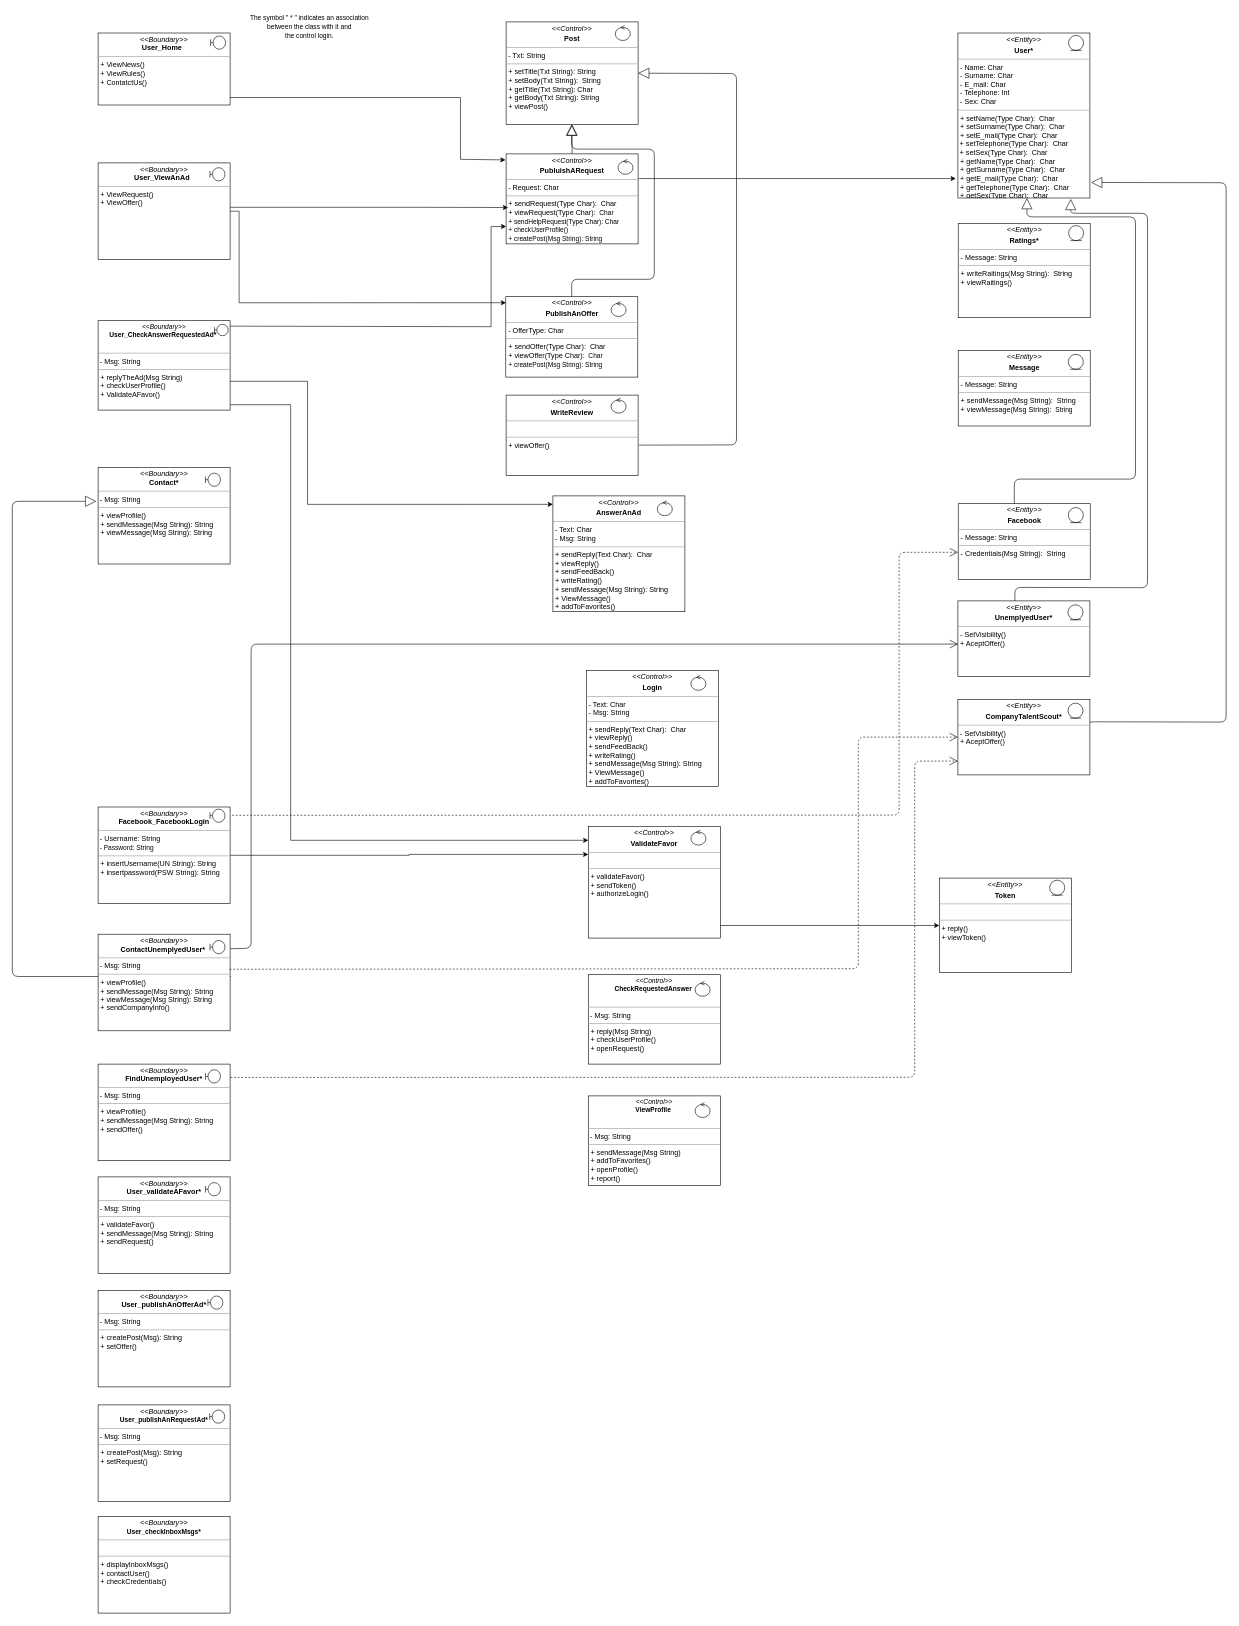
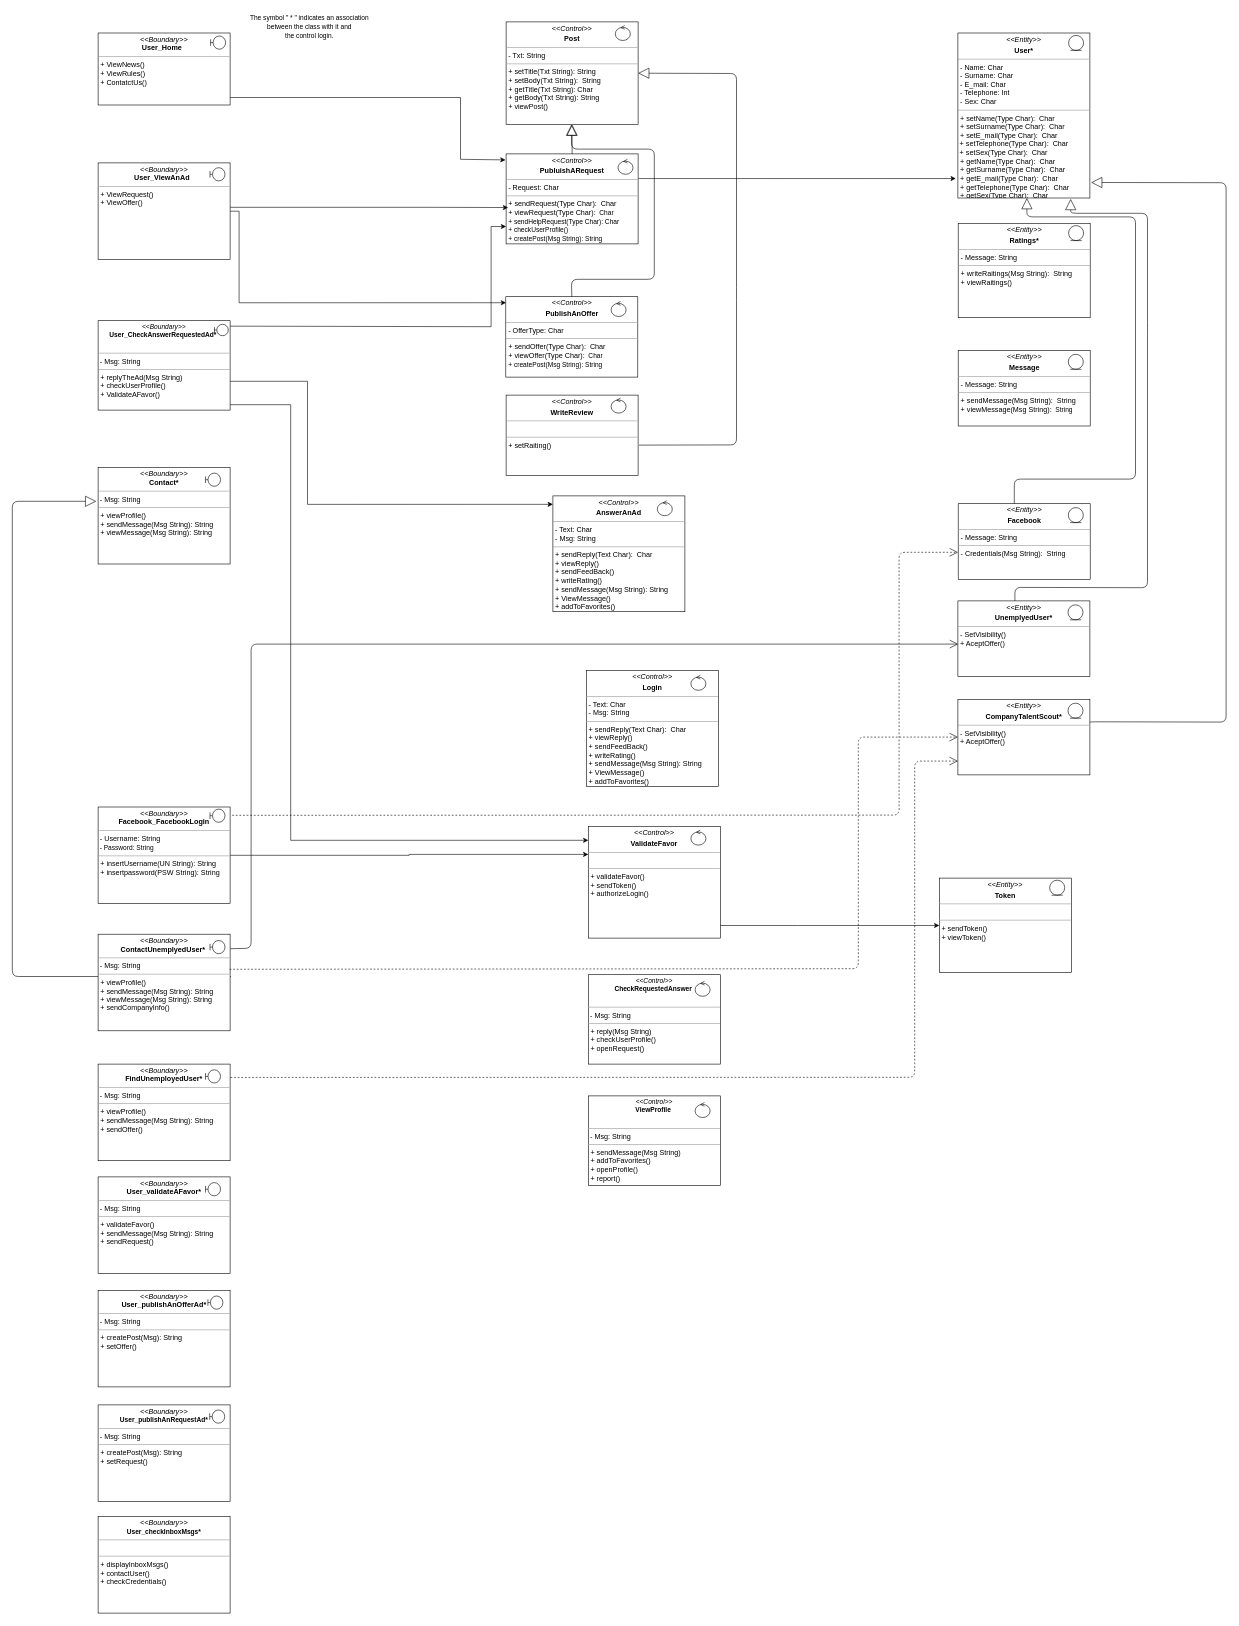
(530, 408) -> (532, 408)
(964, 895) -> (965, 895)
